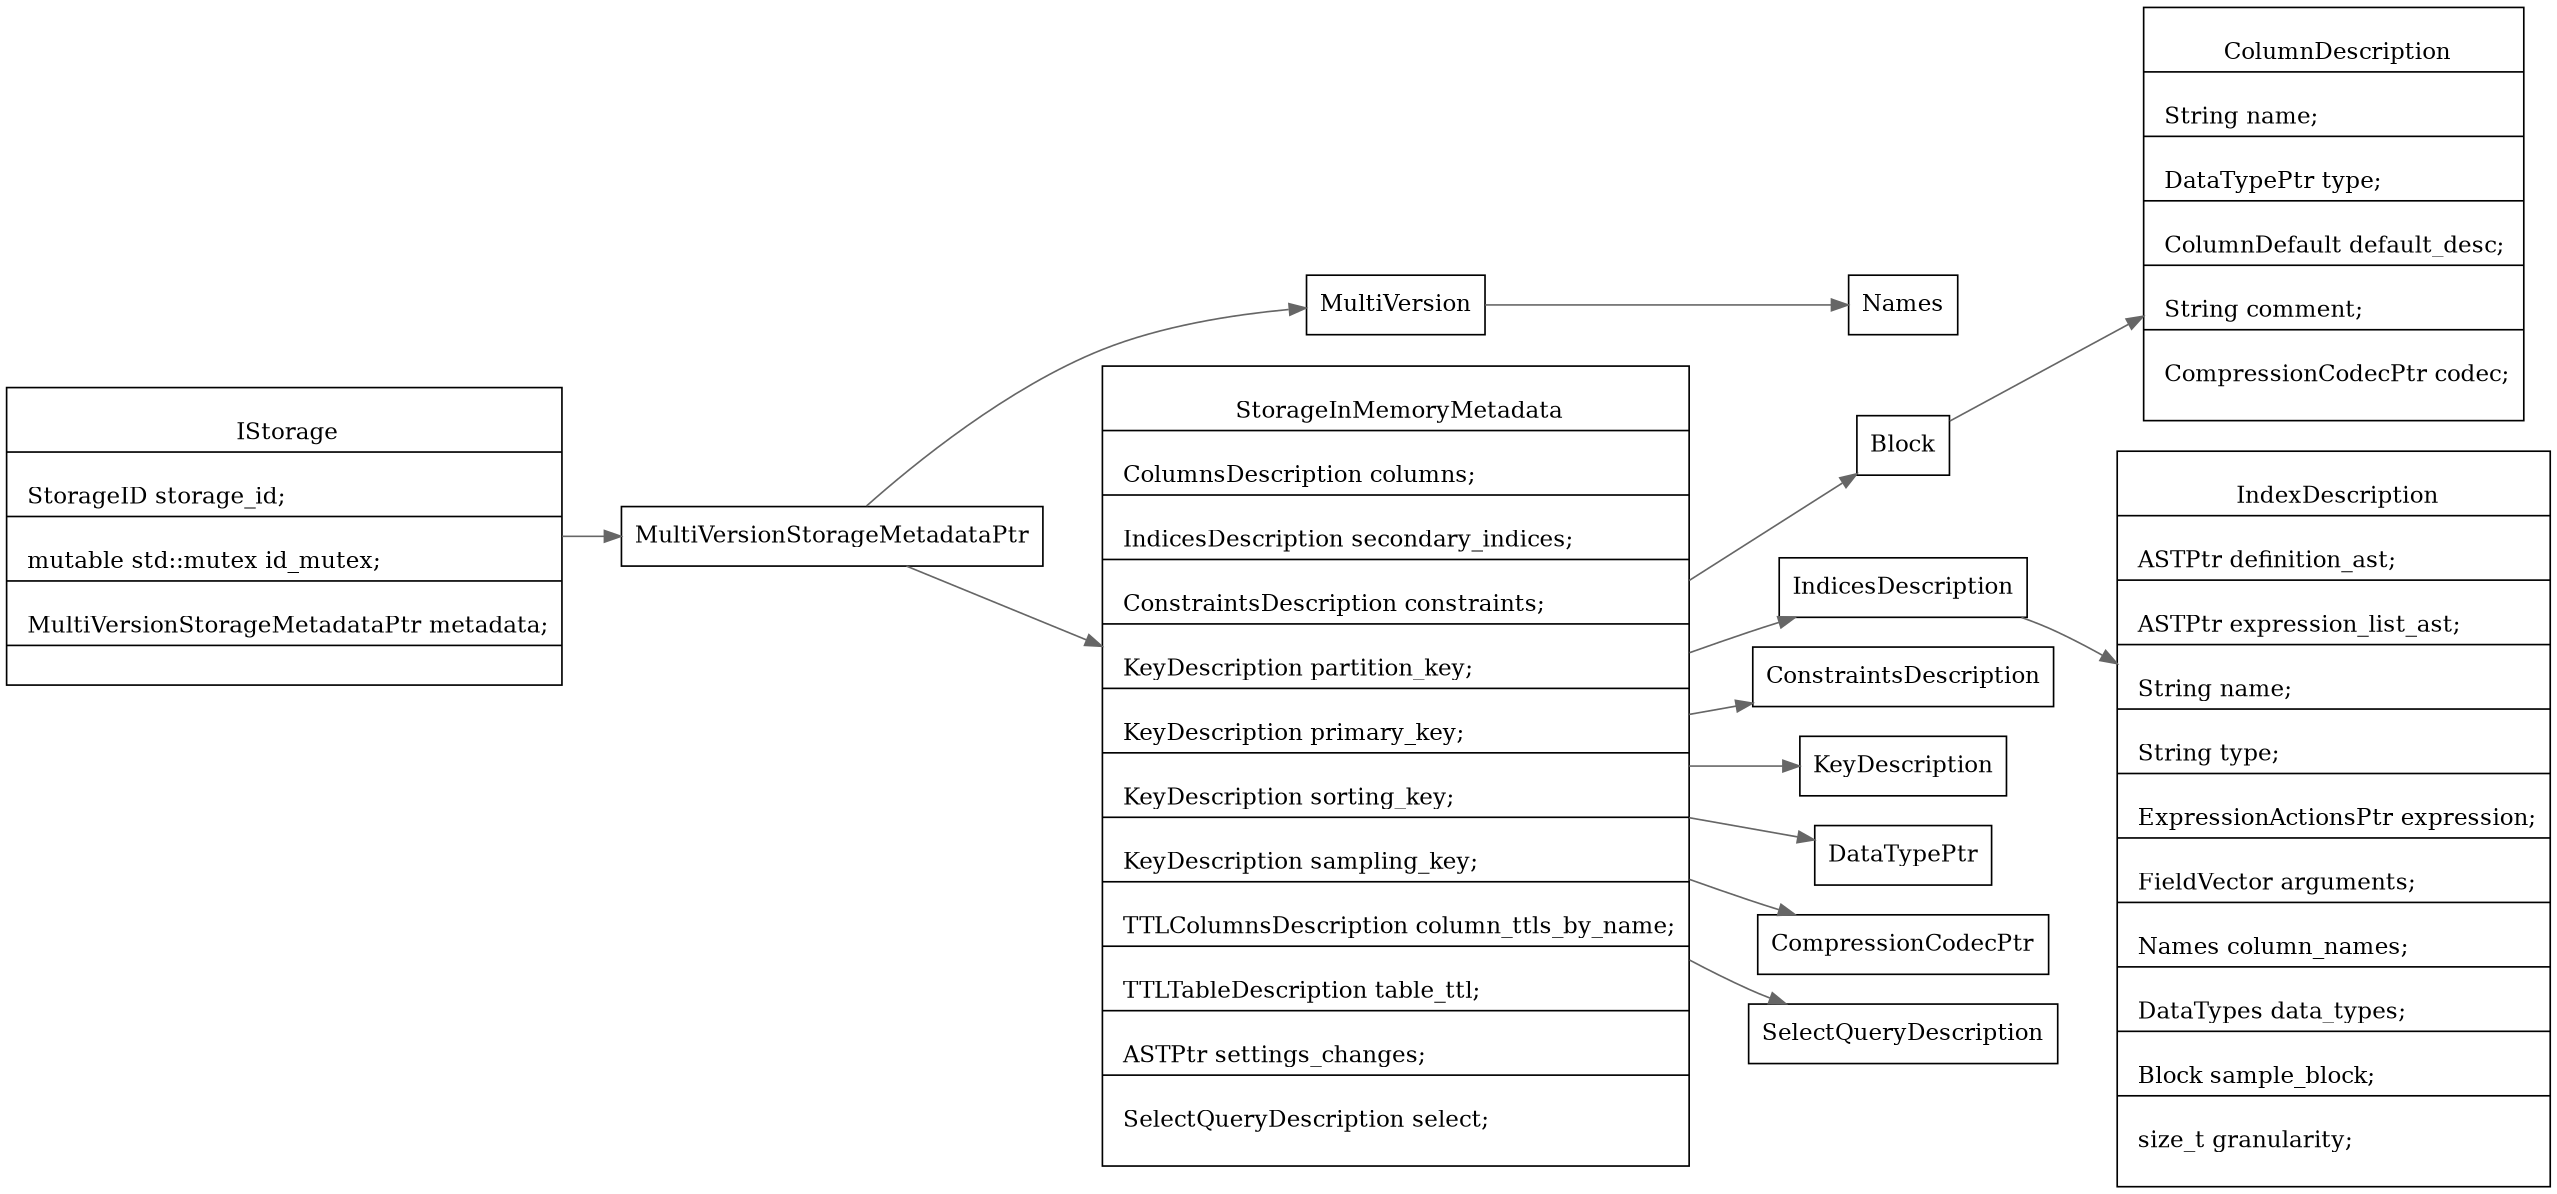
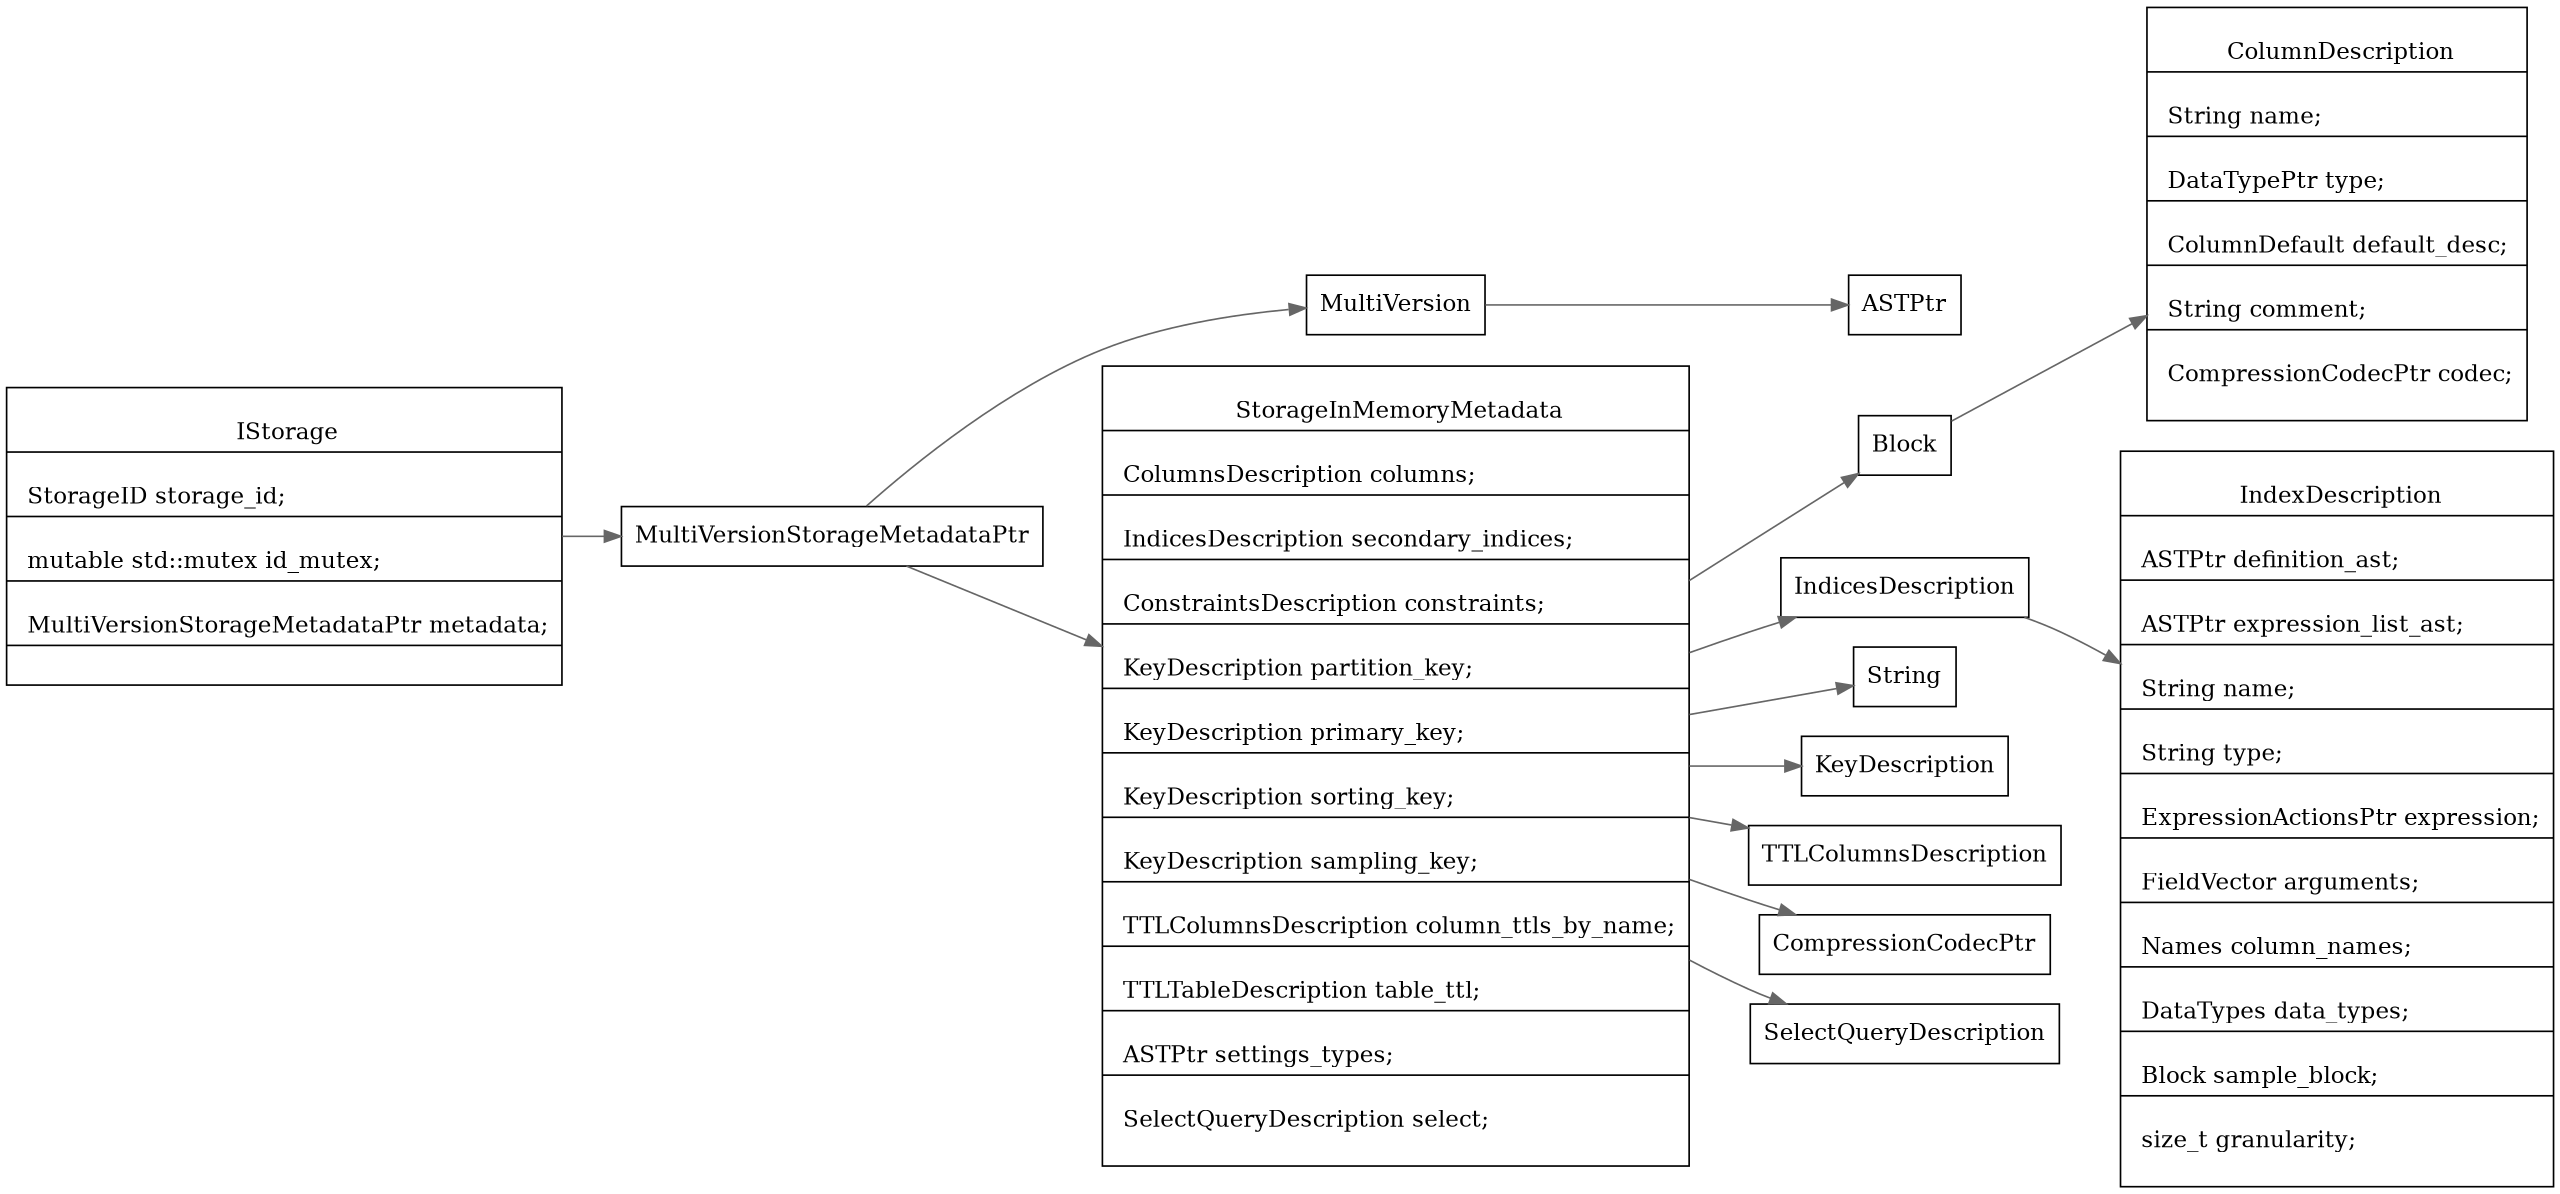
(1903, 305) -> (1905, 305)
(1903, 677) -> (1905, 677)
(1903, 855) -> (1905, 855)
(1271, 1055) -> (1255, 1055)
